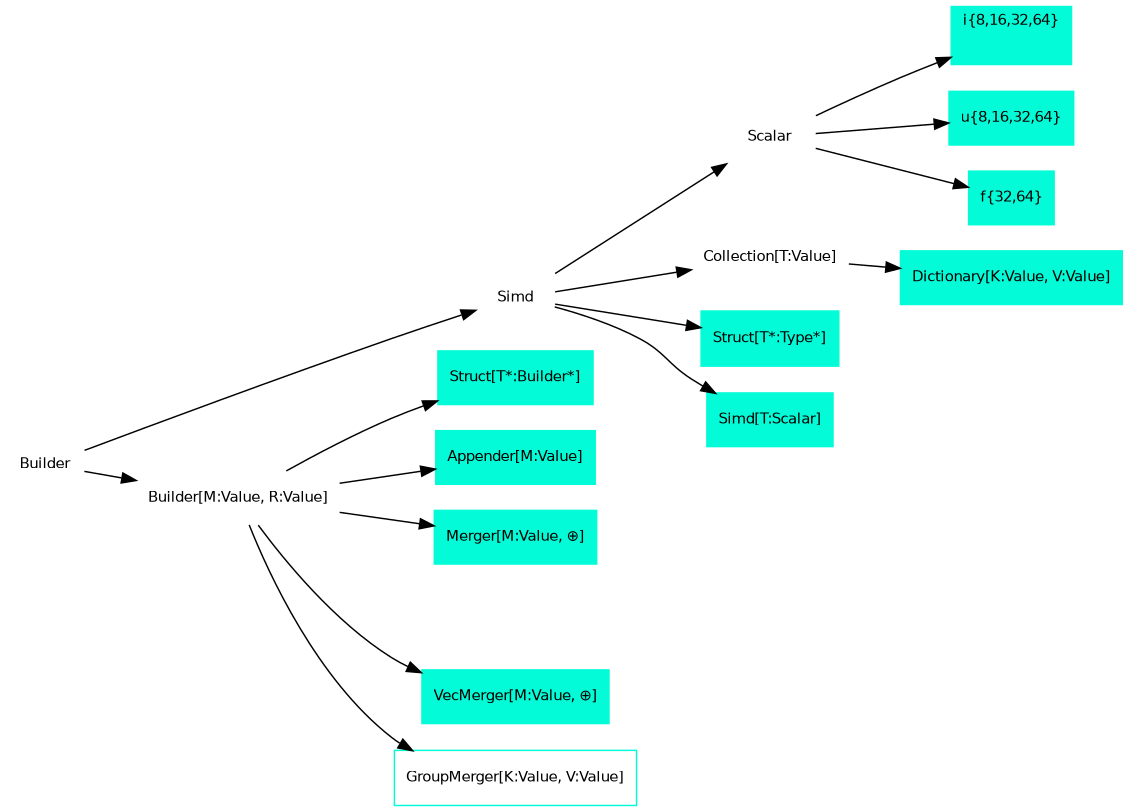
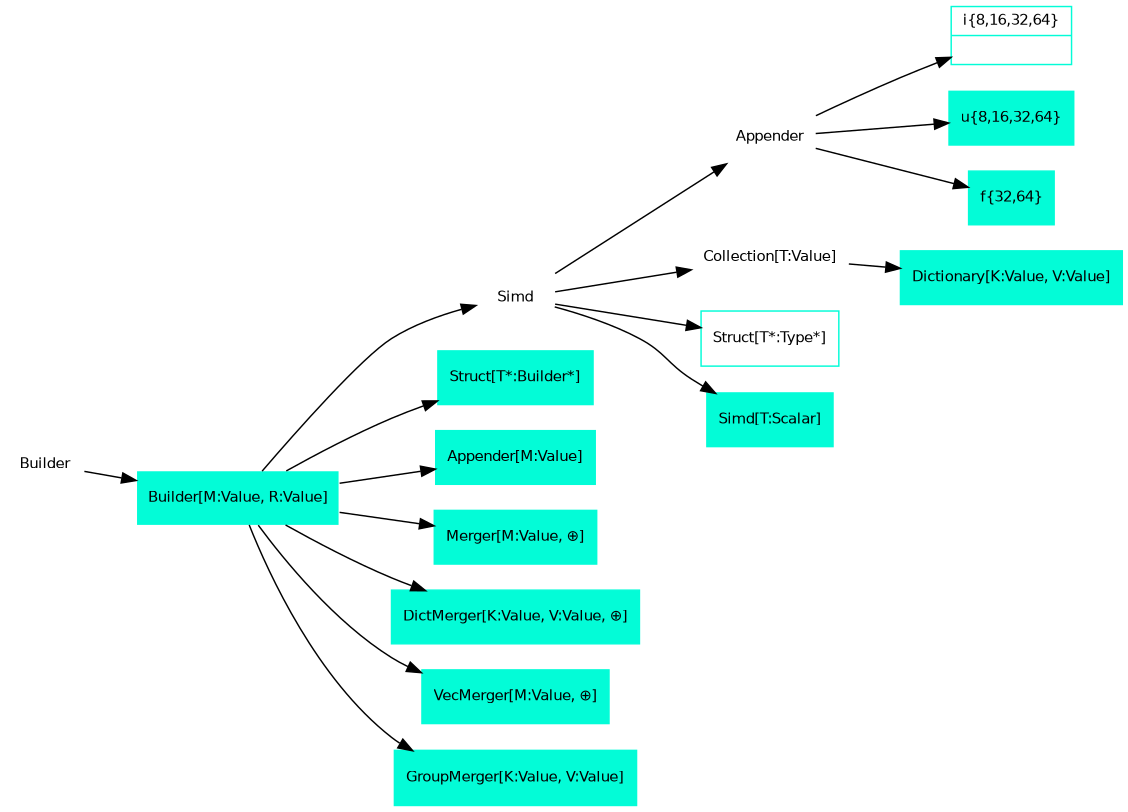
(1011, 36) -> (1011, 36)
(770, 137) -> (770, 137)
(770, 339) -> (770, 339)
(272, 381) -> (350, 374)
(238, 498) -> (238, 498)
none -> (515, 617)
(515, 778) -> (515, 778)
